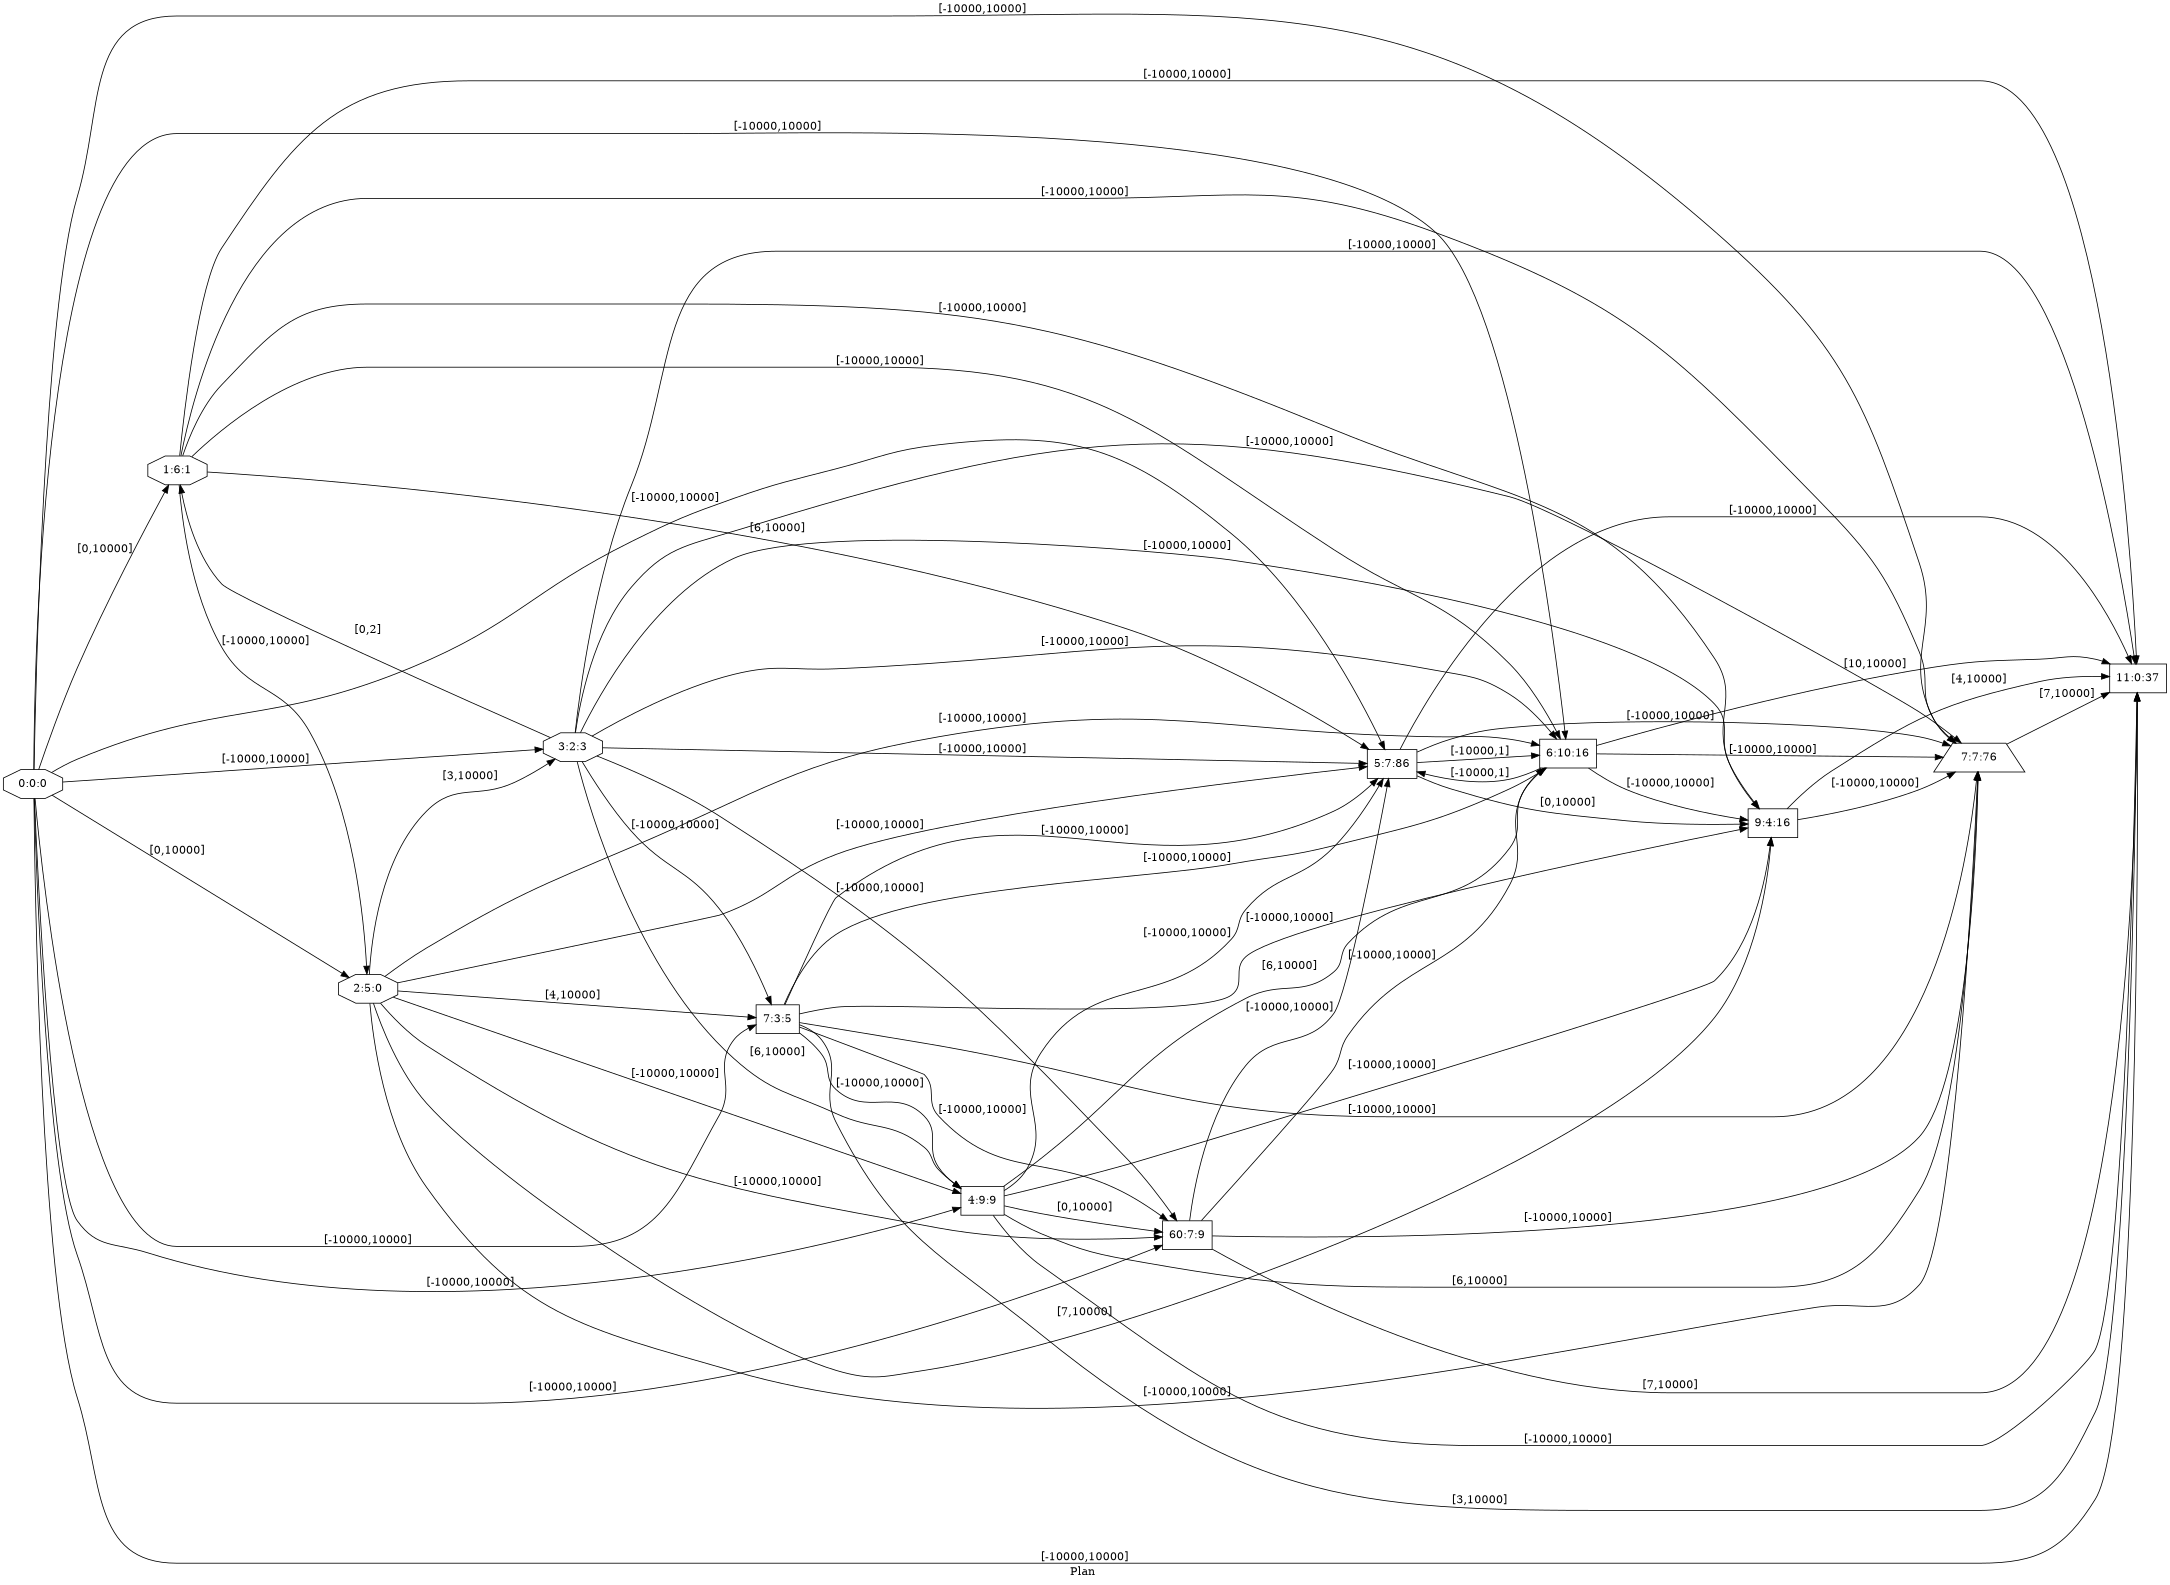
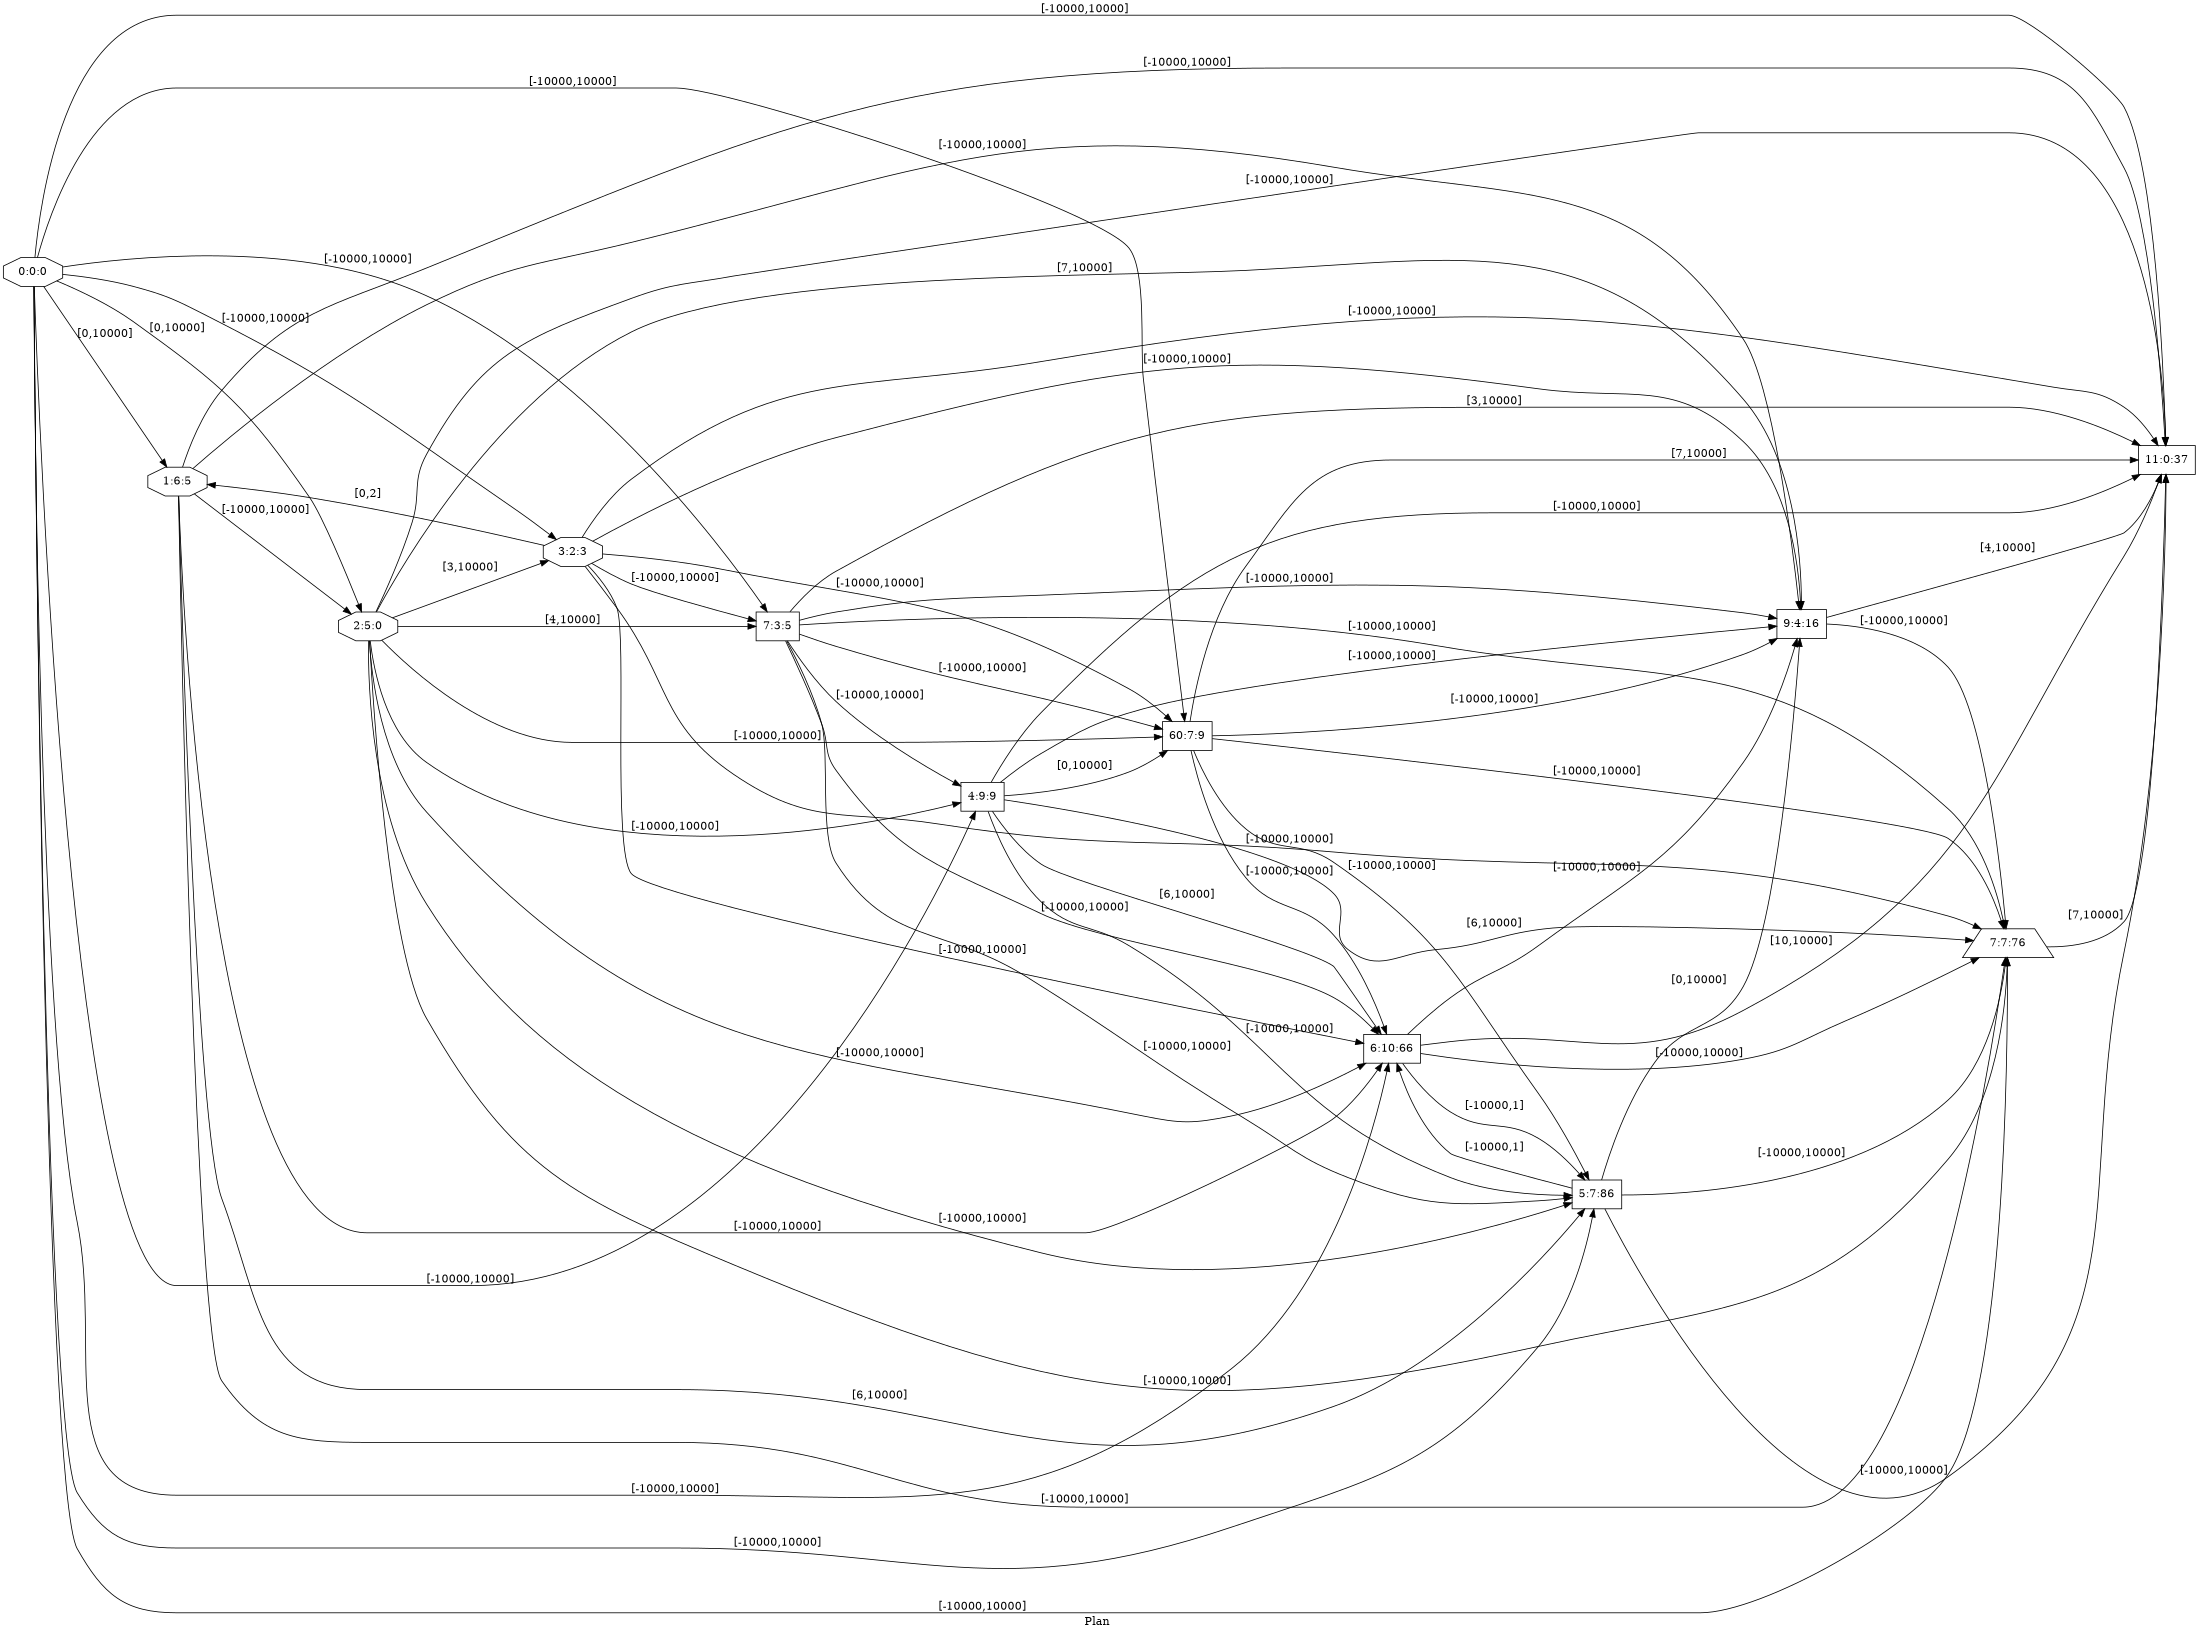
none -> (1289, 193)
(177, 470) -> (177, 482)
none -> (1495, 713)
(1568, 754) -> (1392, 1049)
(981, 756) -> none
(706, 1030) -> none
